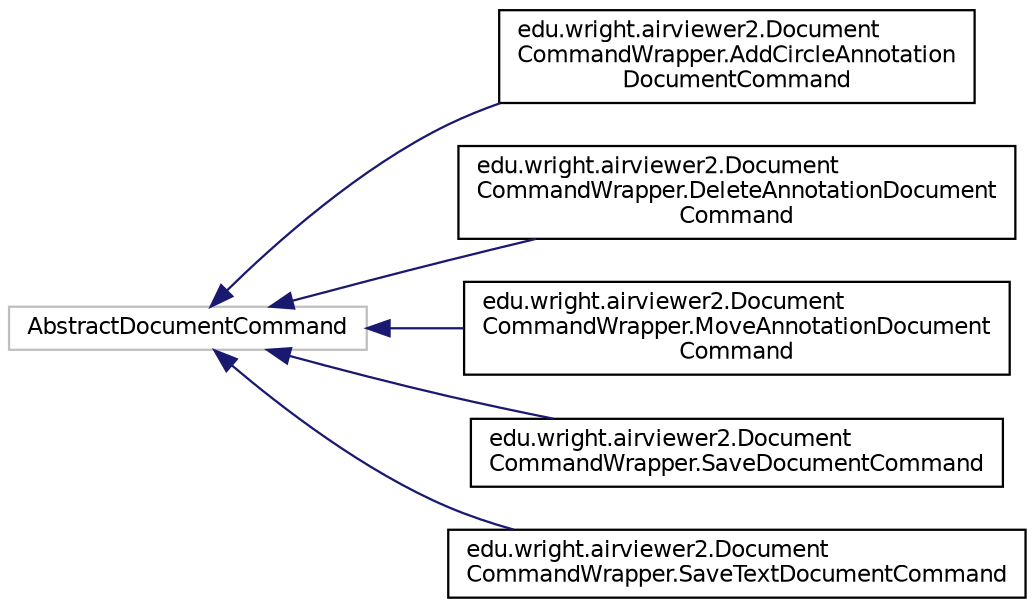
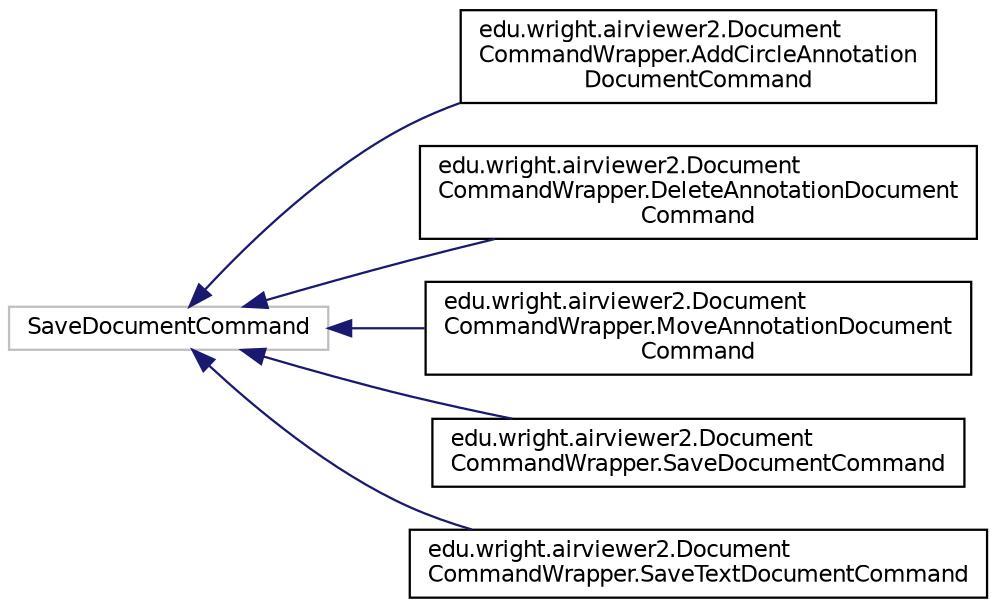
(188, 328) -> (169, 328)
